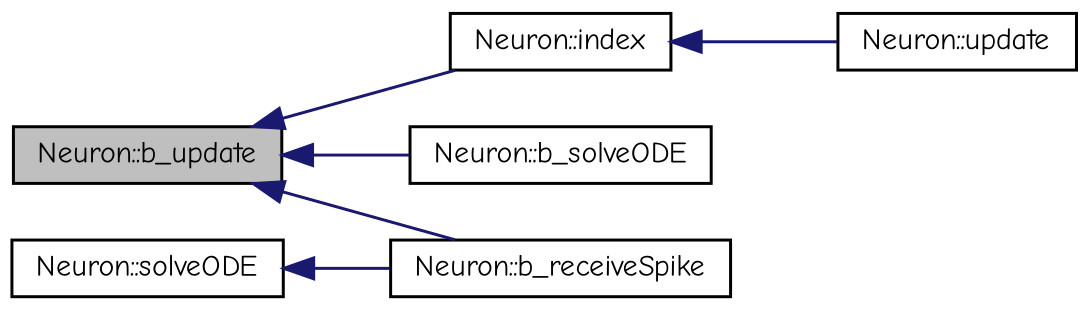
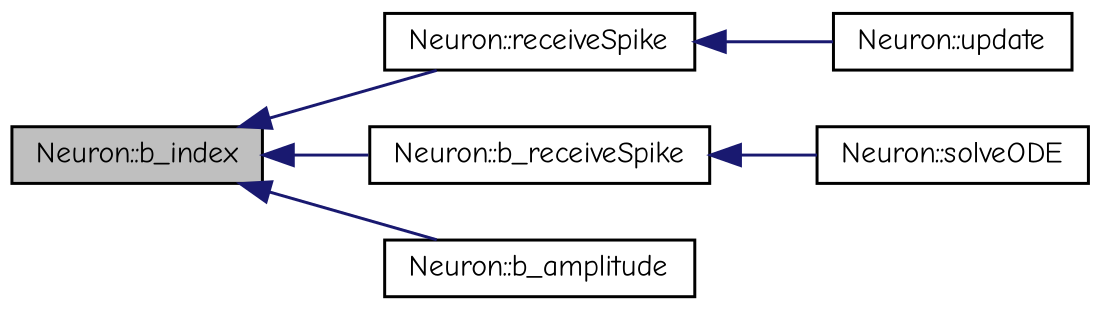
(561, 42) -> (540, 42)
(148, 155) -> (137, 155)
(561, 155) -> (540, 268)
(352, 268) -> (779, 155)
